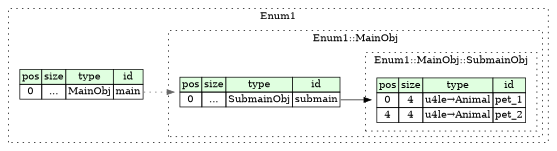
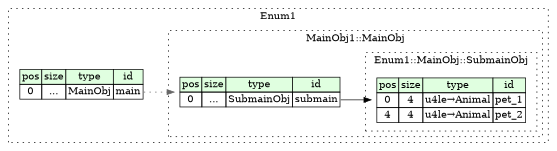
(356, 39) -> (356, 39)
